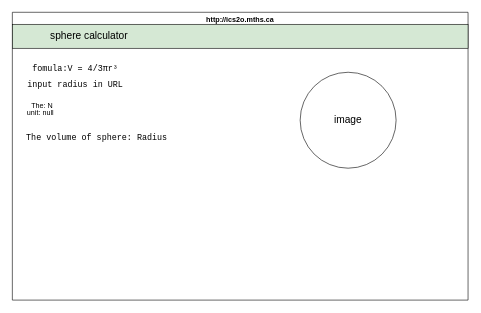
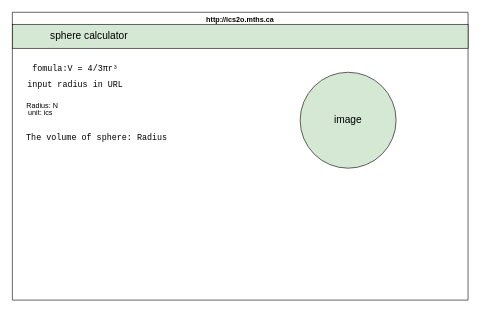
(42, 105) -> (42, 105)
(41, 112) -> (41, 112)
(348, 120) -> (348, 120)
